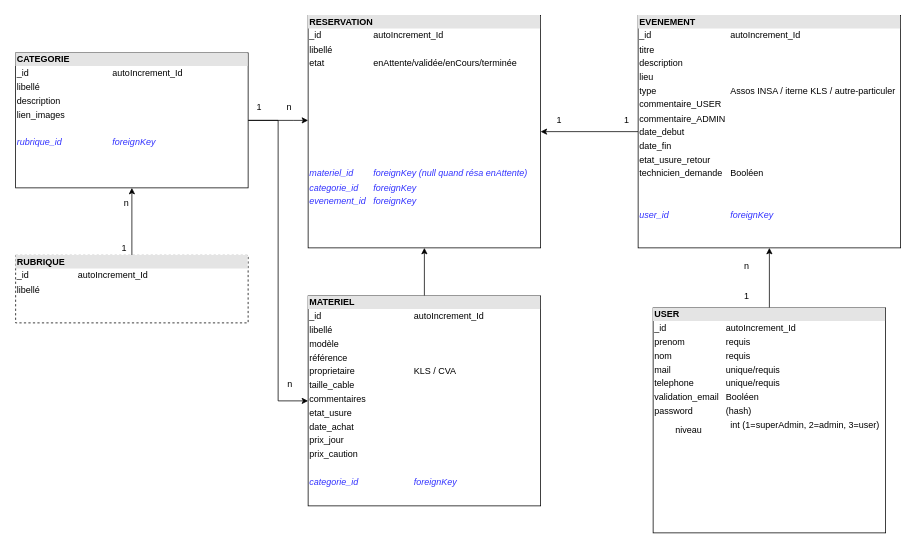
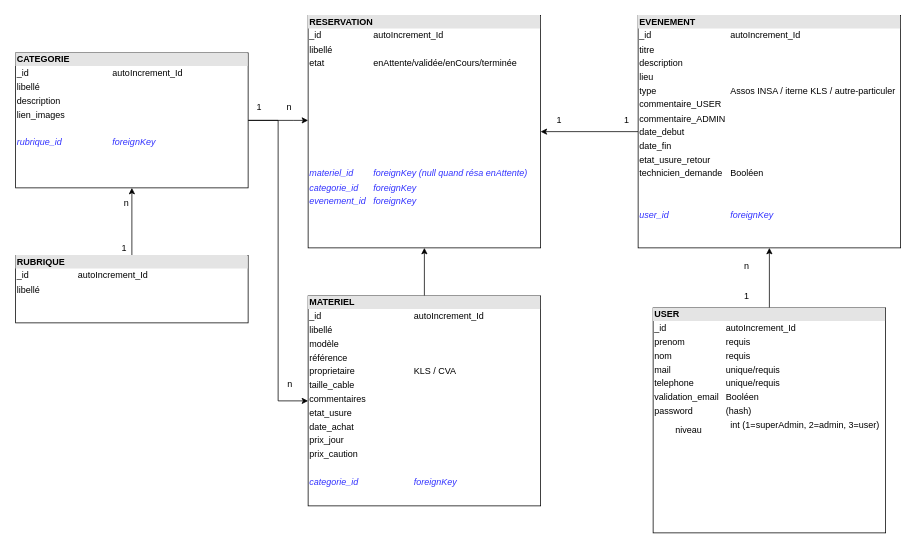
(132, 289) -> (132, 289)
